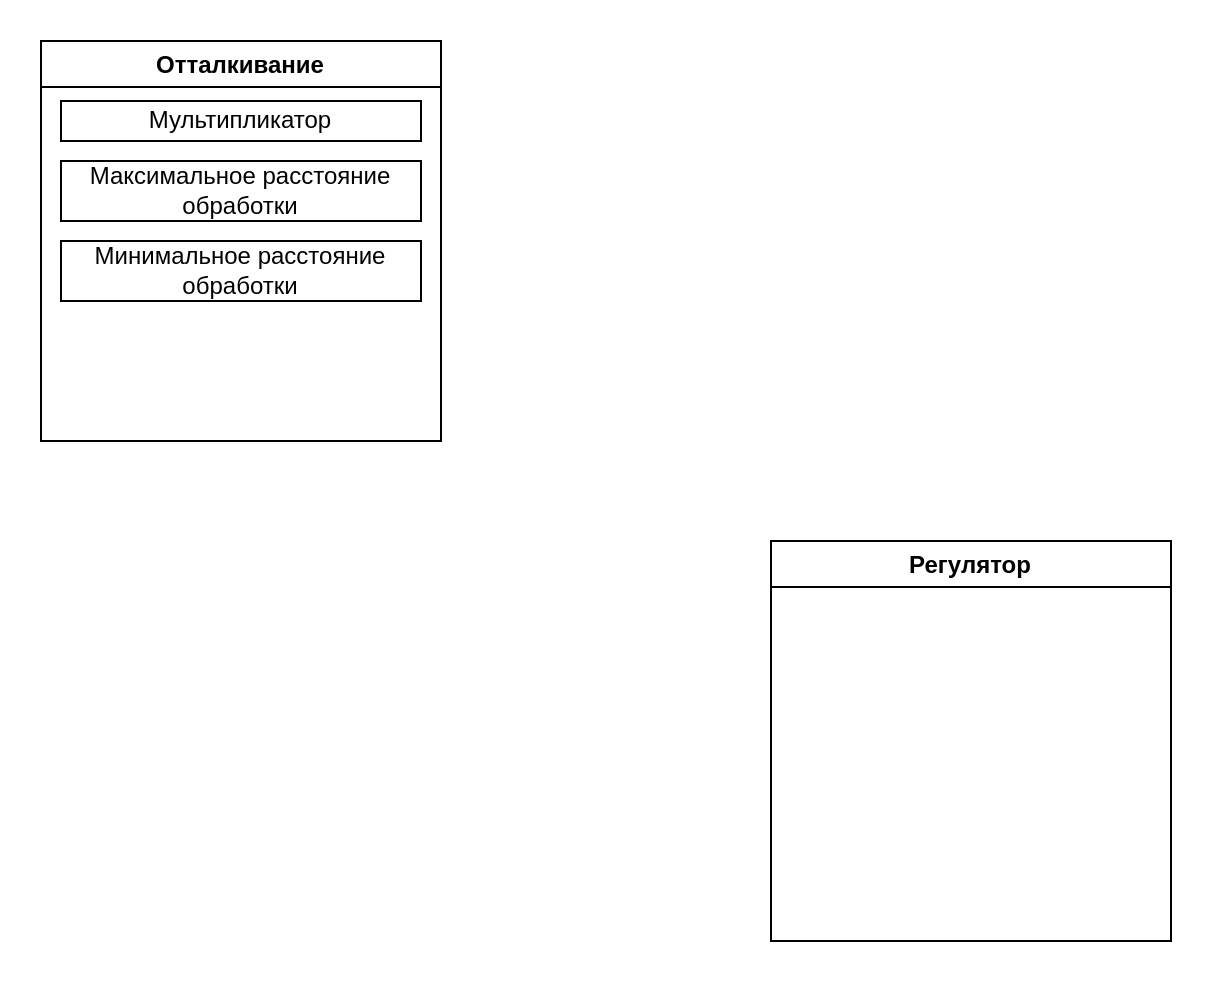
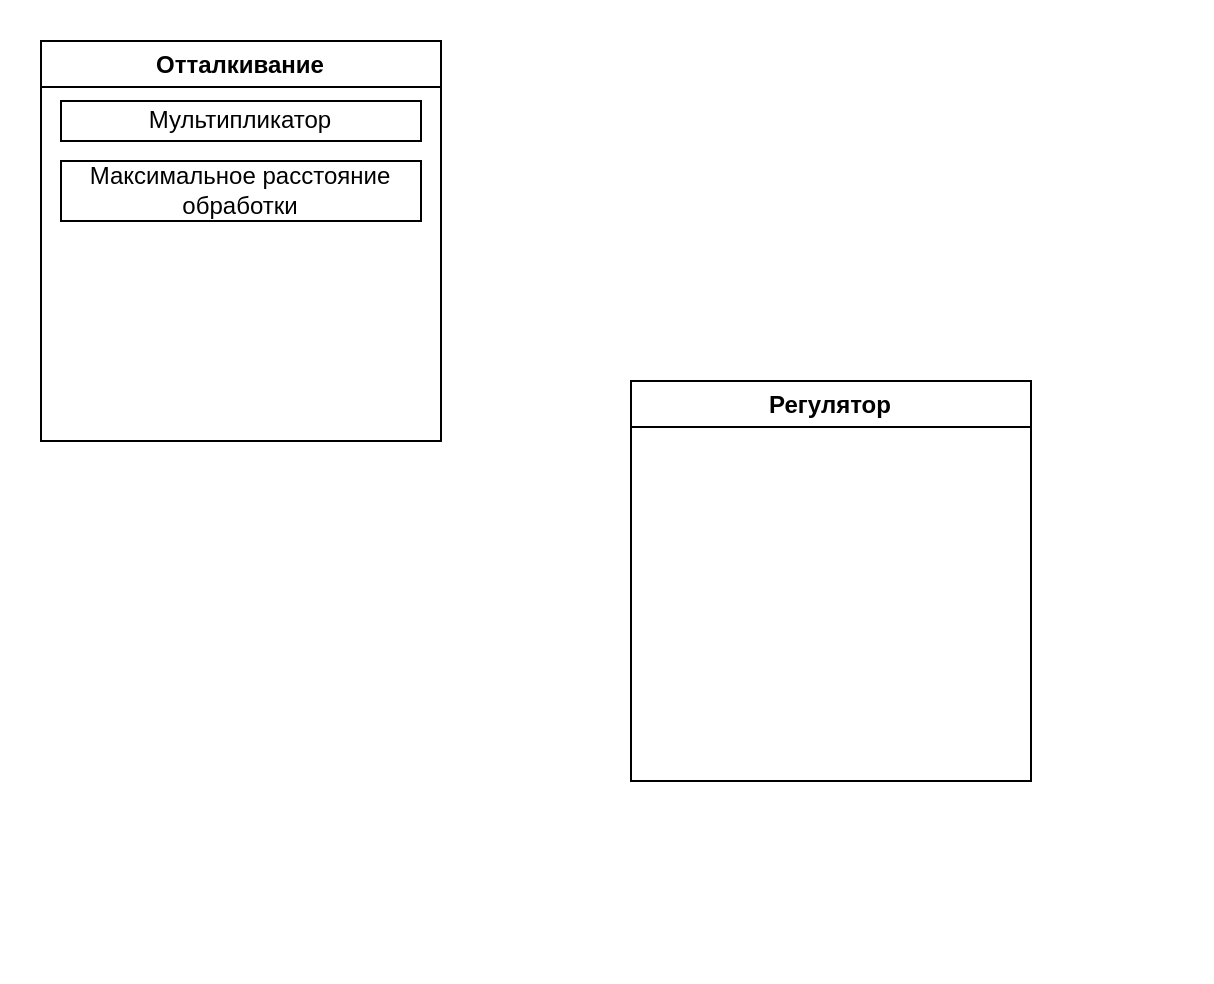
(241, 271) -> none
(971, 741) -> (831, 581)
